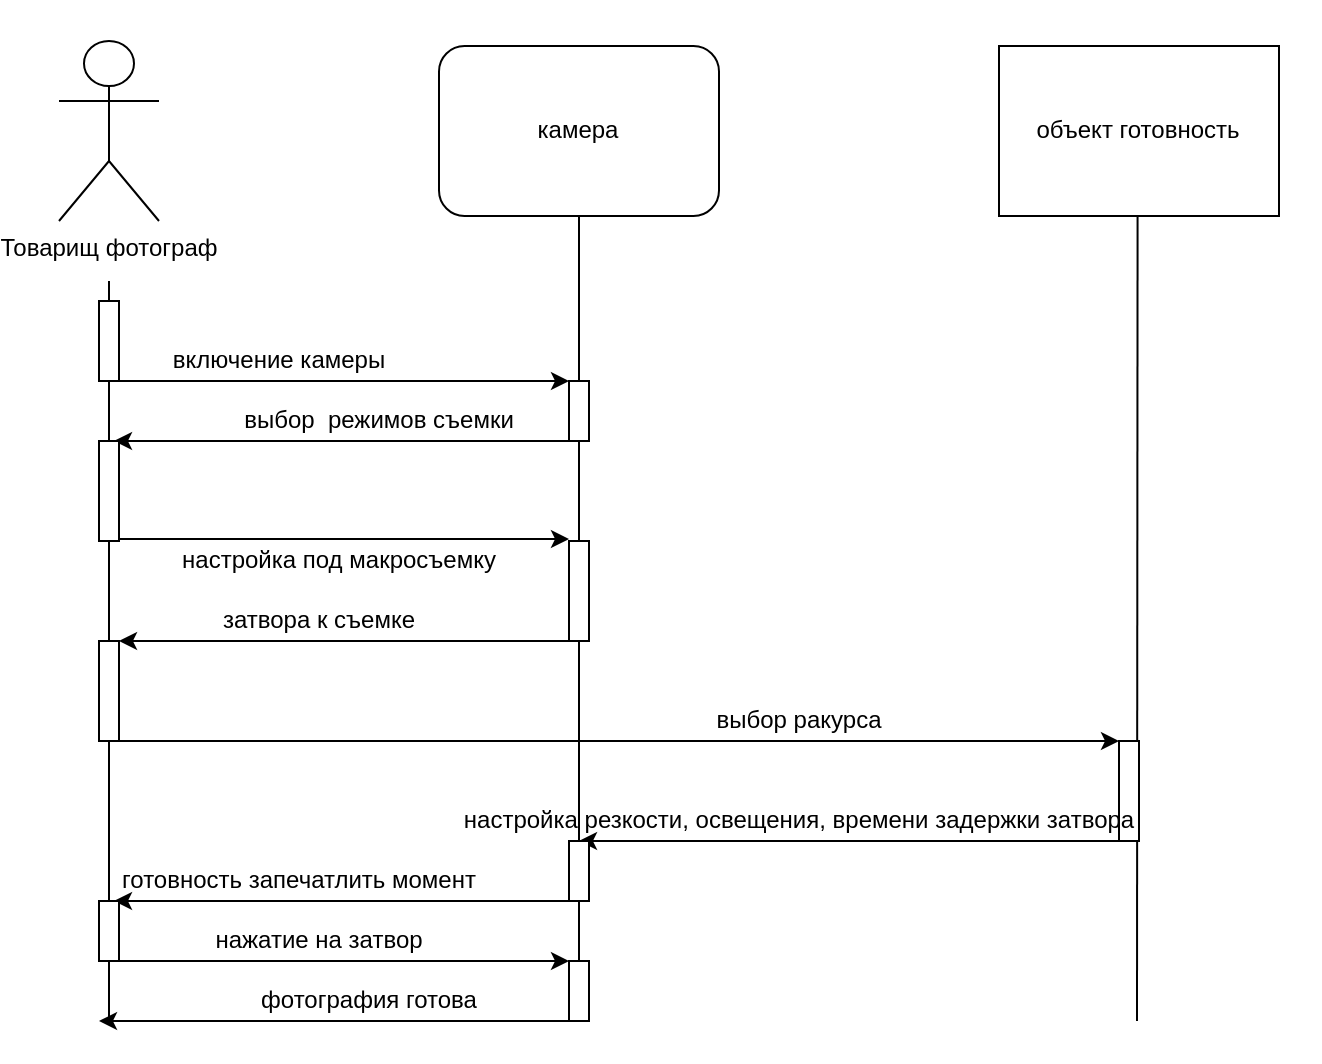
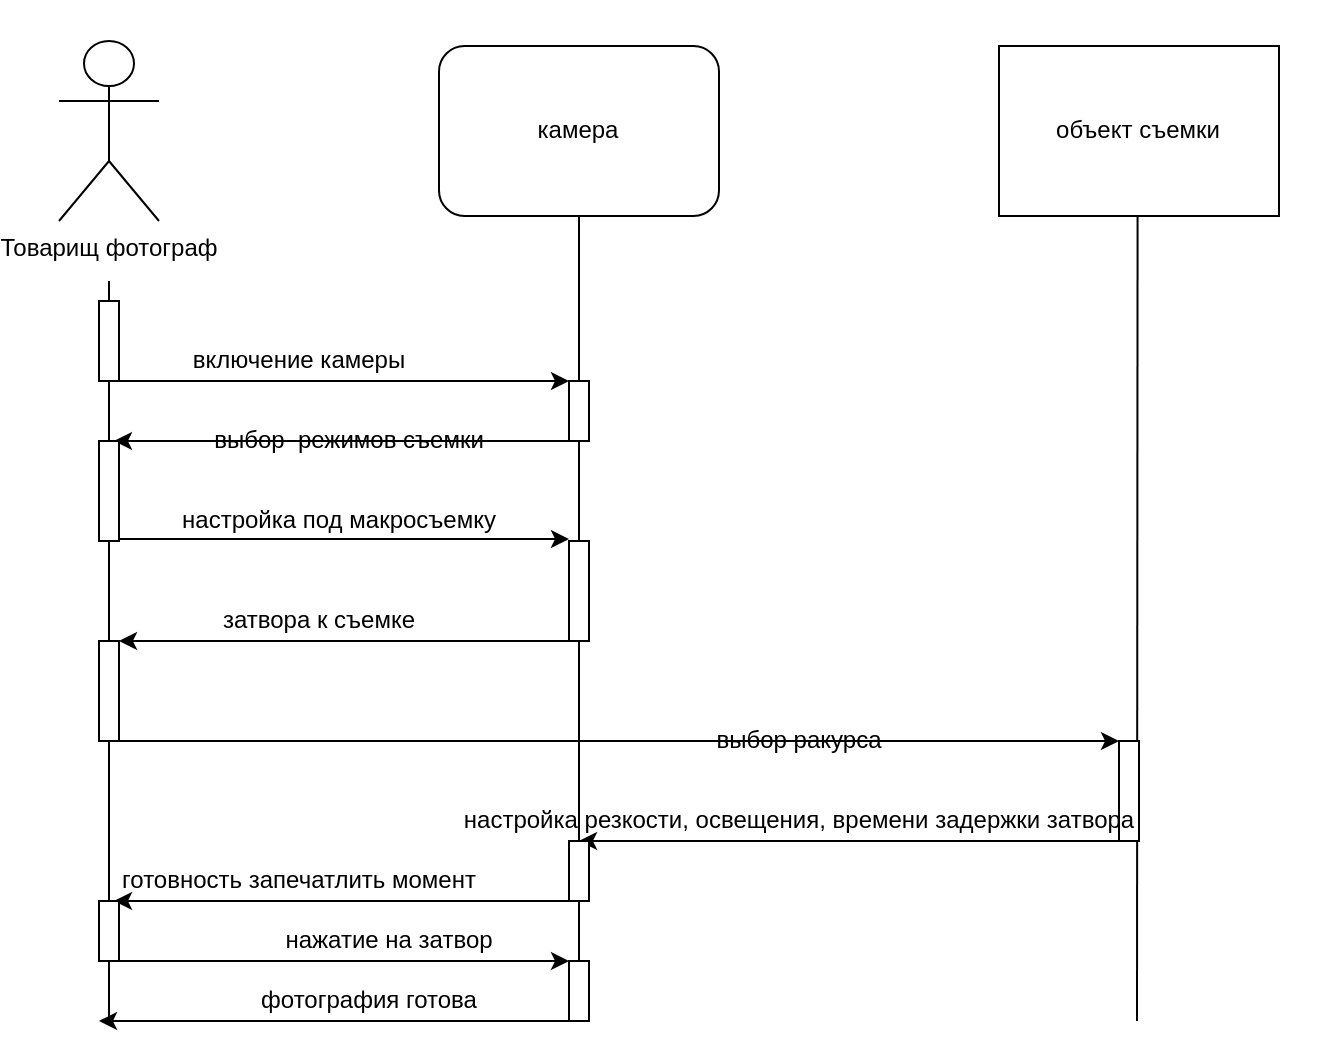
(1139, 131) -> (1139, 131)
(279, 361) -> (299, 361)
(379, 421) -> (349, 441)
(339, 561) -> (339, 521)
(799, 721) -> (799, 741)
(319, 941) -> (389, 941)
